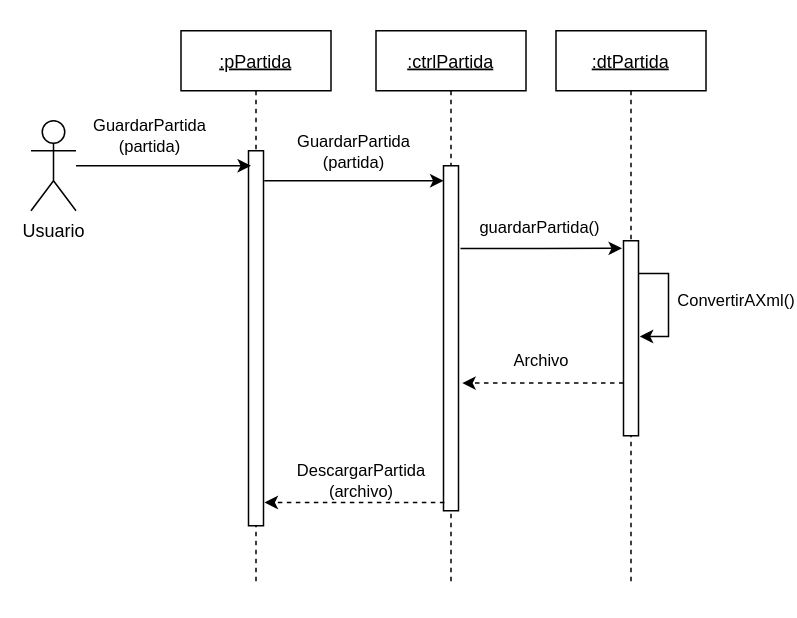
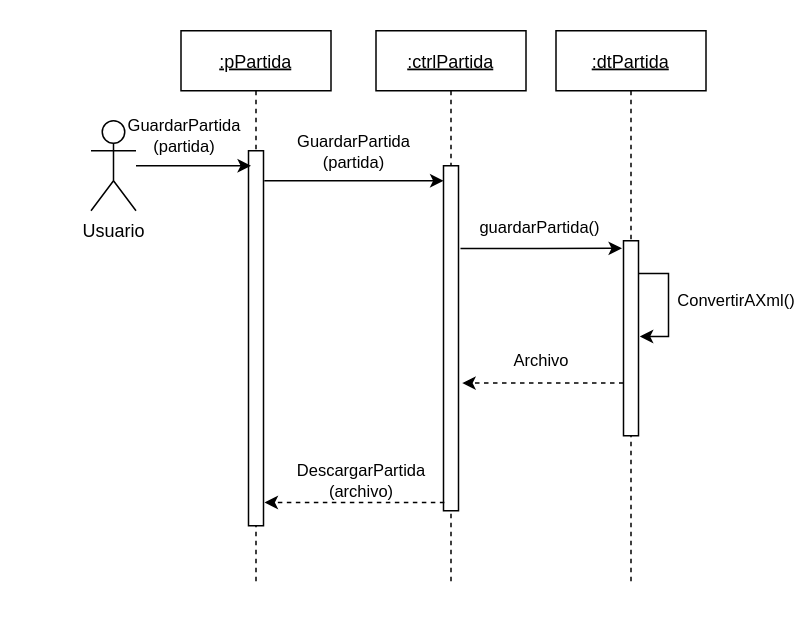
(53, 166) -> (113, 166)
